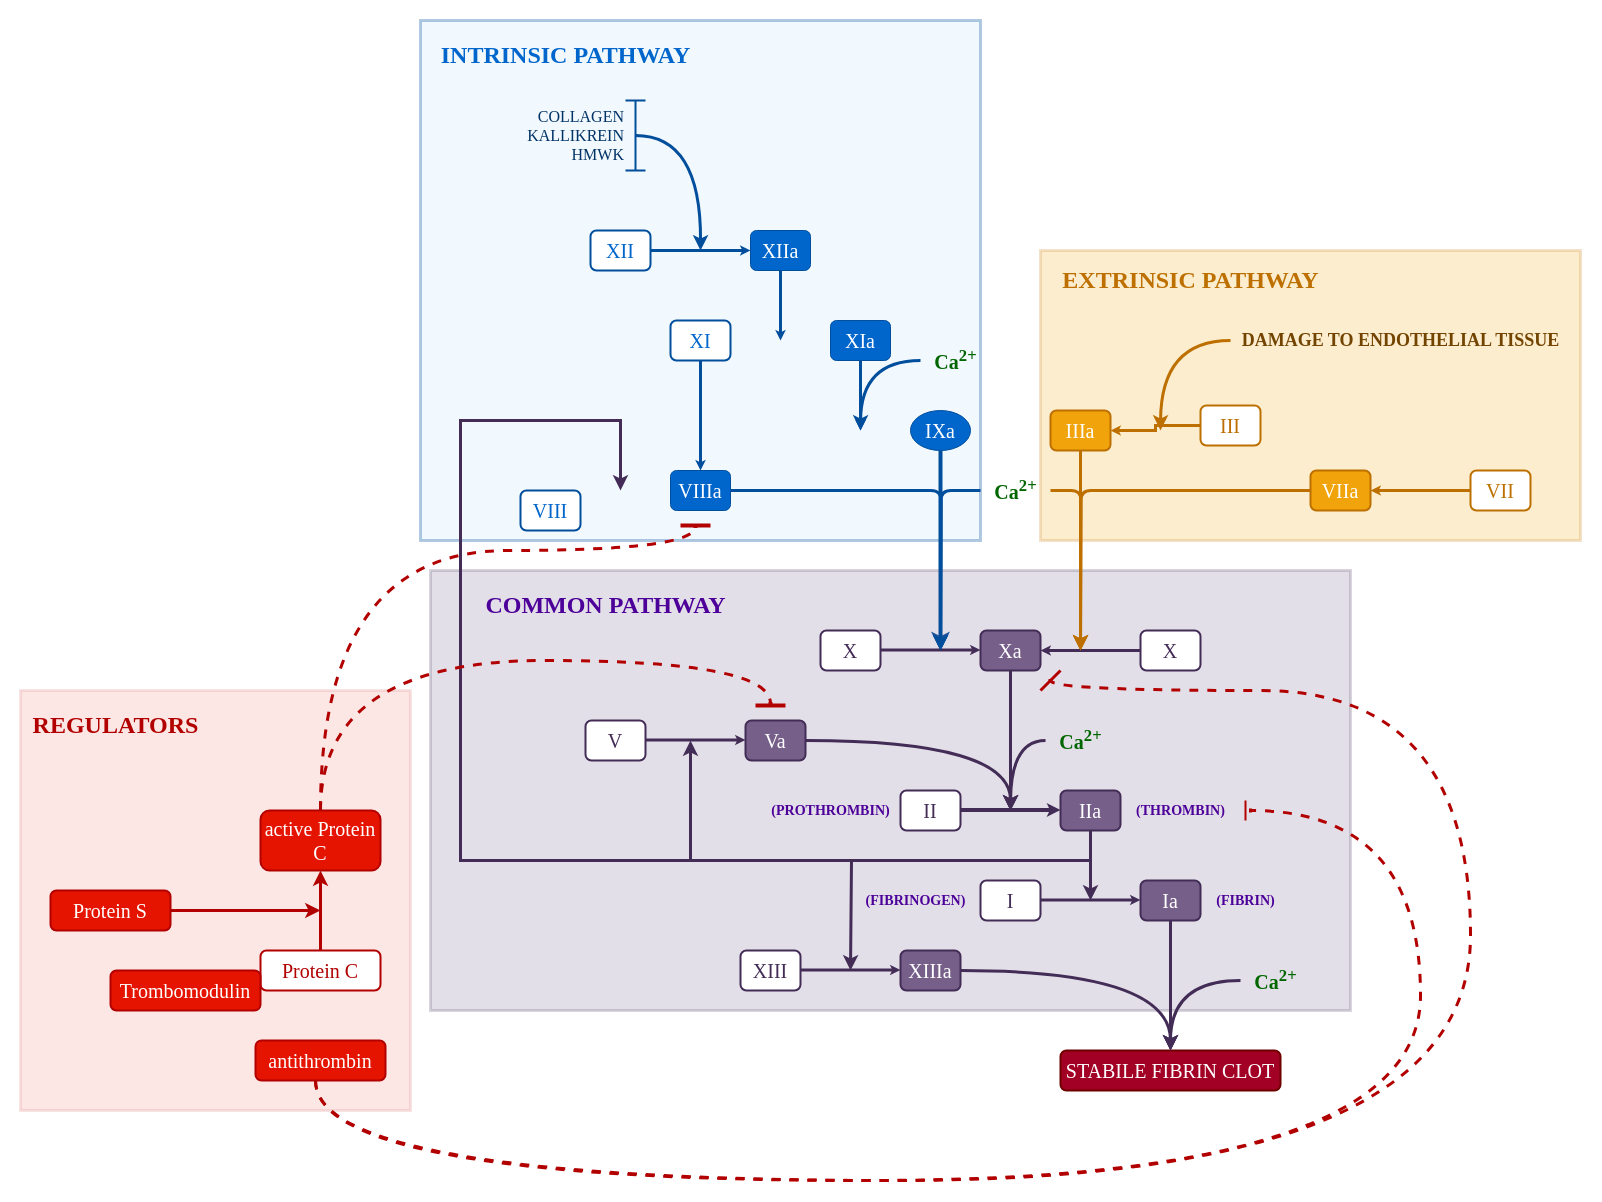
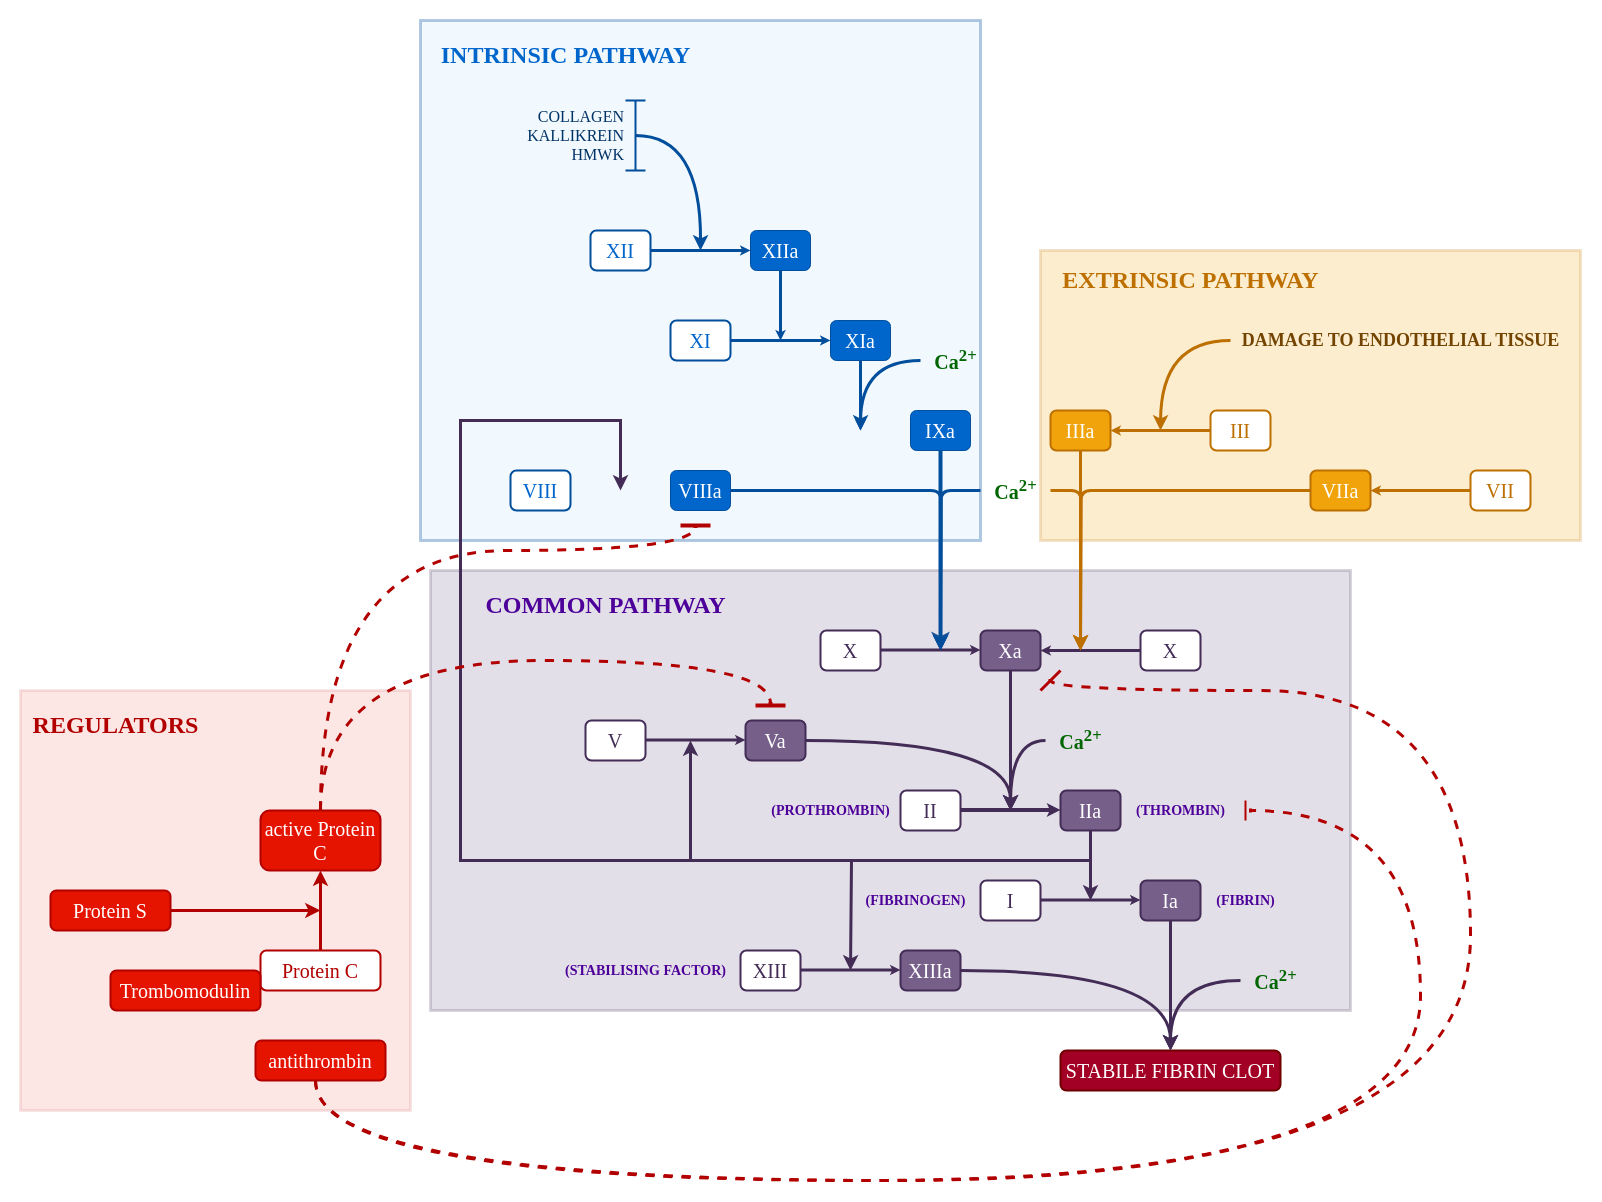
(701, 412) -> (777, 341)
(1231, 426) -> (1241, 431)
(941, 431) -> (941, 431)
(551, 511) -> (541, 491)
none -> (646, 971)
